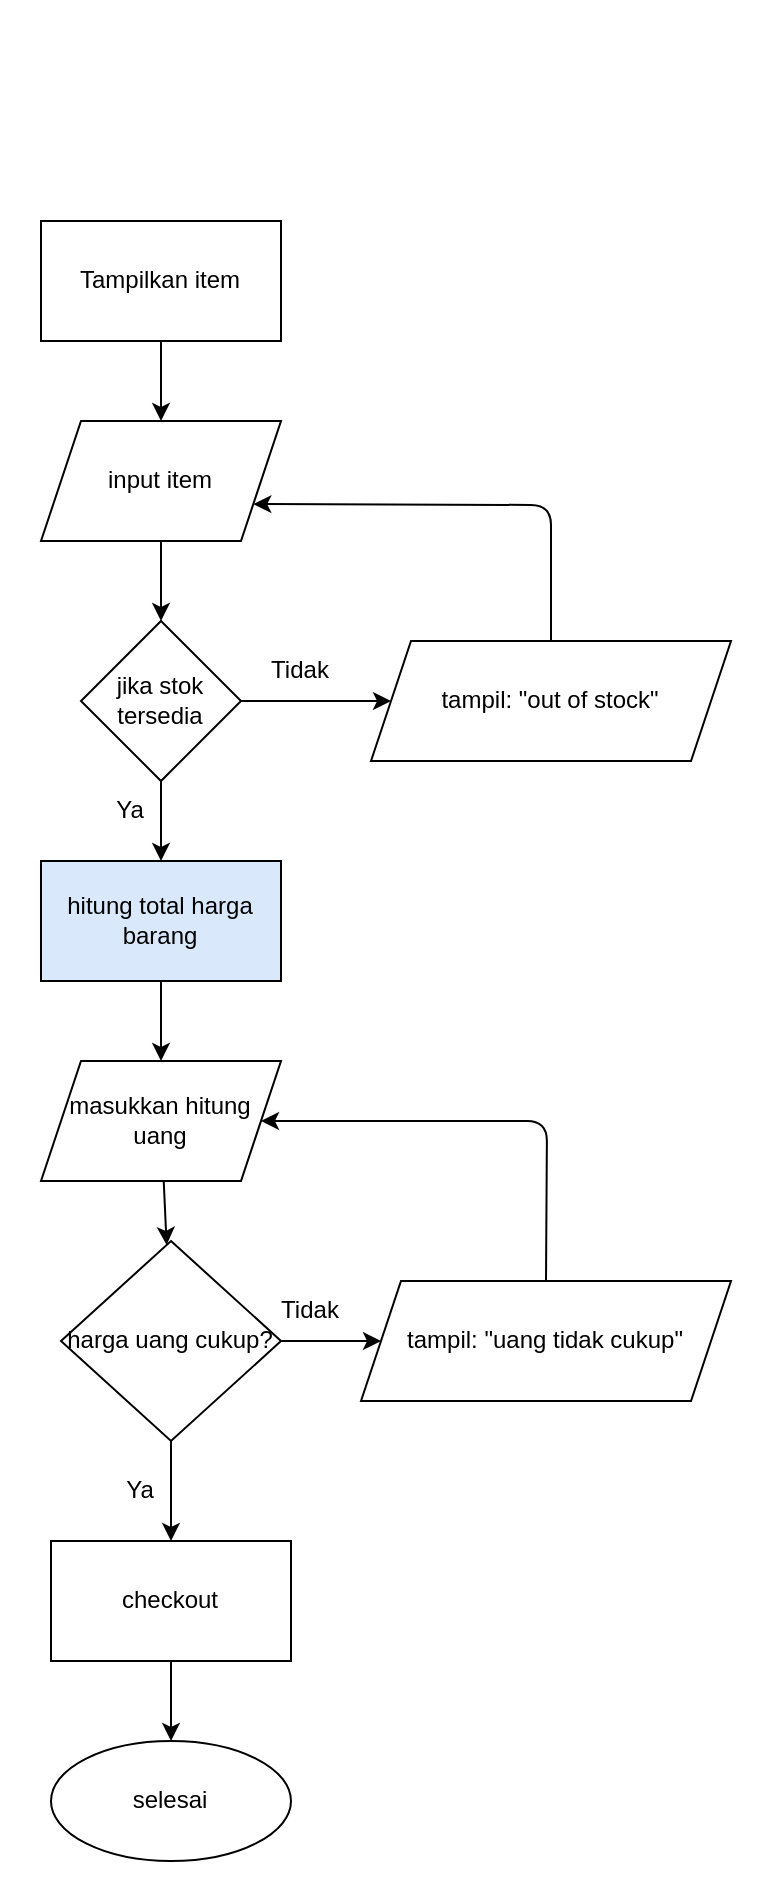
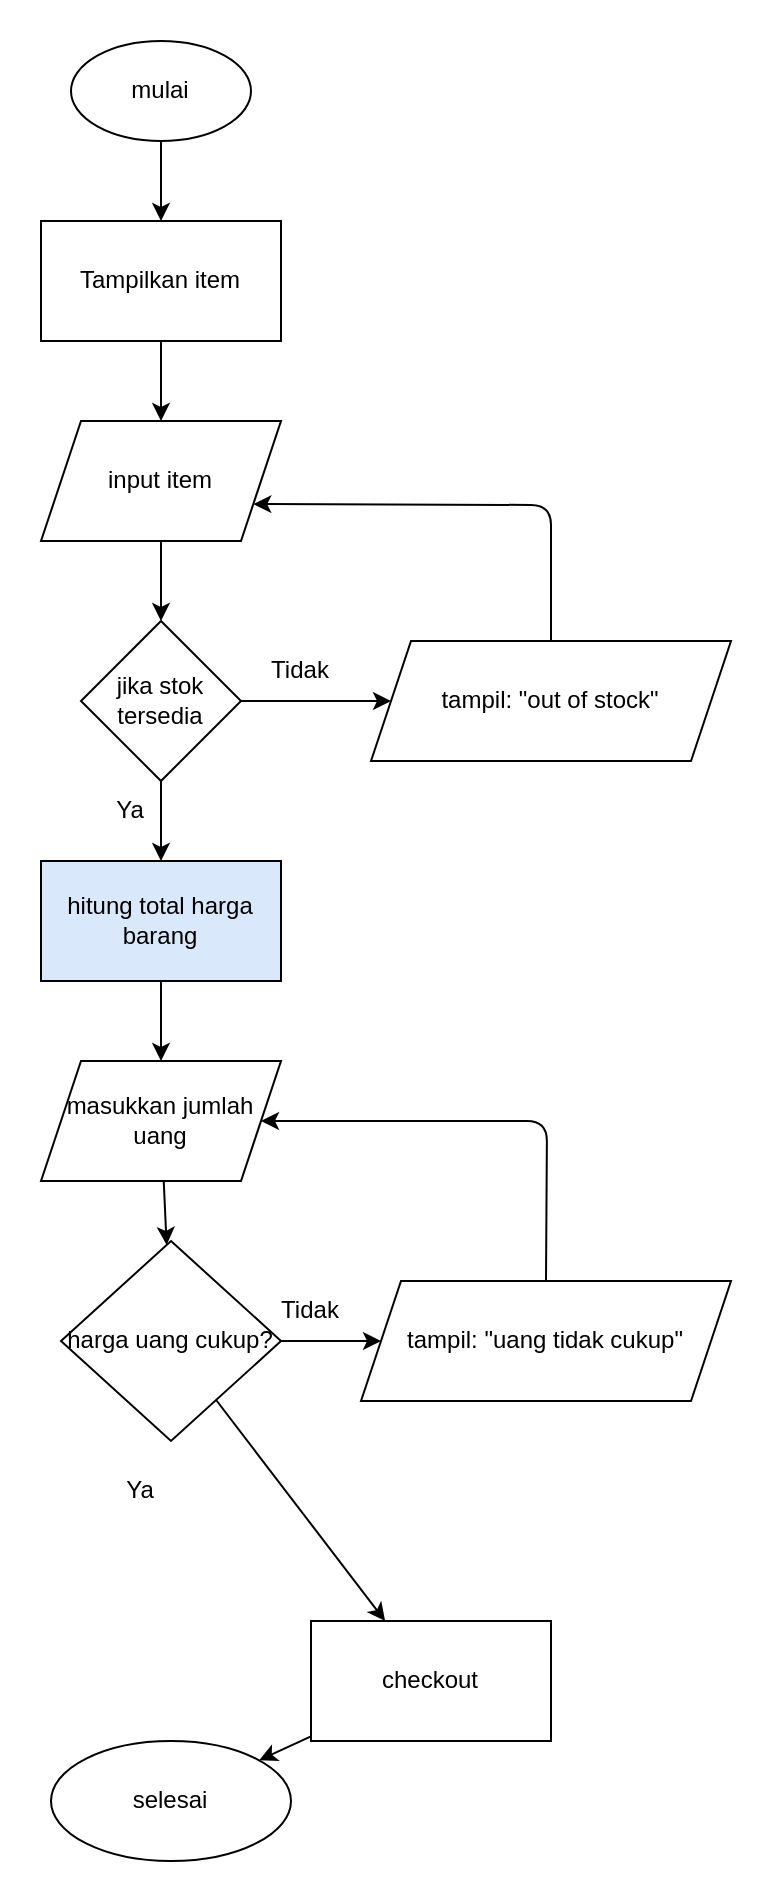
none -> (161, 91)
none -> (161, 174)
(161, 1121) -> (161, 1121)
(171, 1601) -> (431, 1681)
